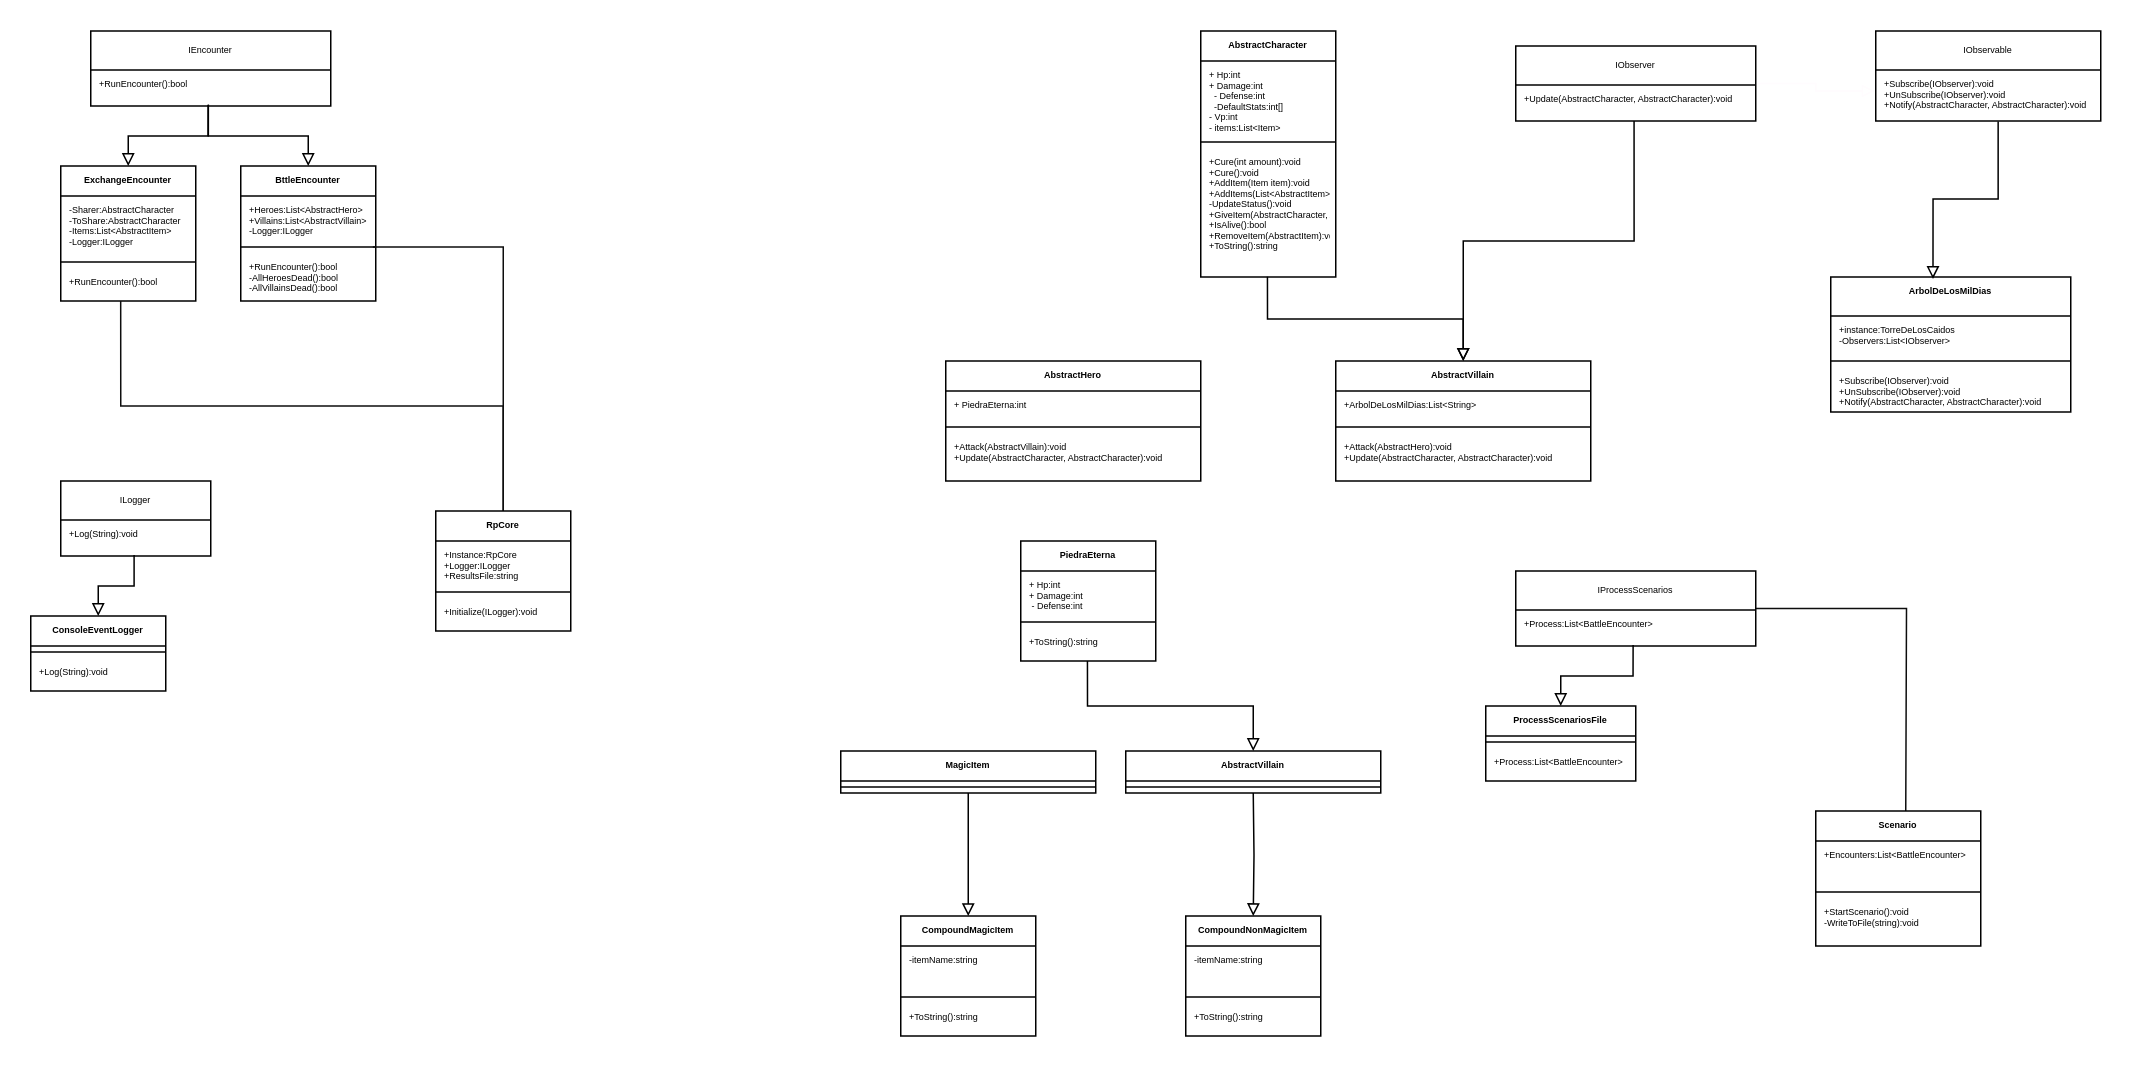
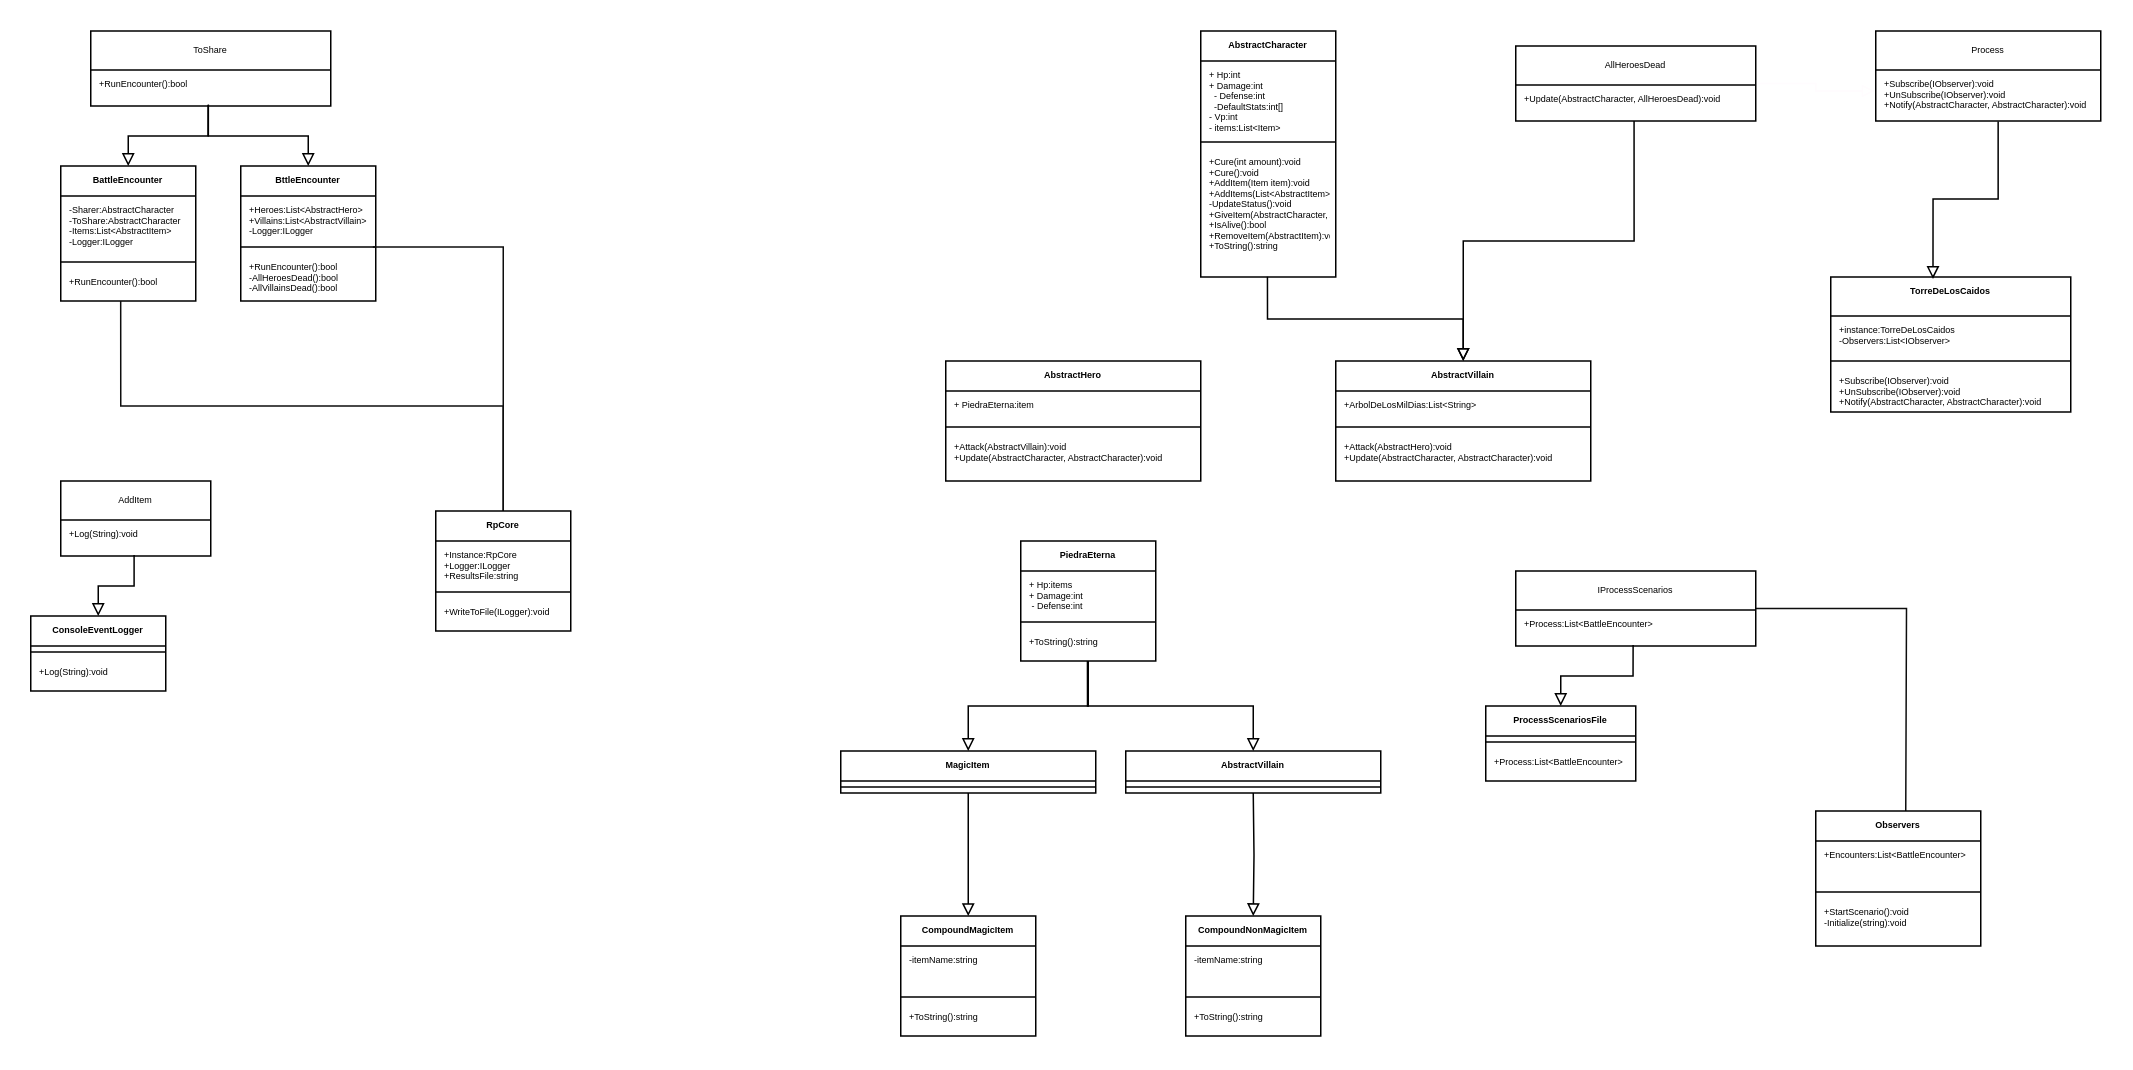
(210, 50) -> (210, 50)
(1988, 50) -> (1988, 50)
(1635, 65) -> (1635, 65)
(1645, 99) -> (1633, 99)
(128, 180) -> (128, 180)
(1950, 291) -> (1950, 291)
(995, 405) -> (997, 405)
(135, 500) -> (135, 500)
(1046, 585) -> (1051, 585)
(500, 612) -> (504, 612)
none -> (1011, 706)
(1898, 825) -> (1898, 825)
(1873, 912) -> (1873, 912)
